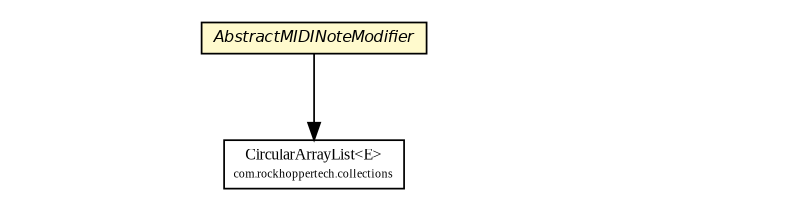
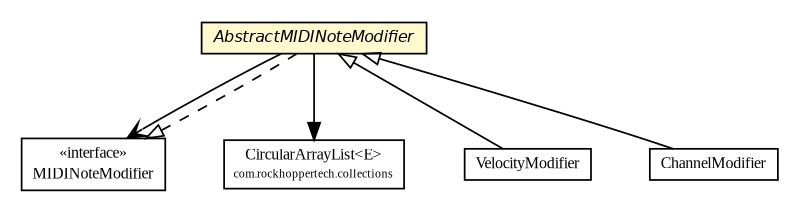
none -> (93, 164)
none -> (527, 164)
none -> (714, 164)
